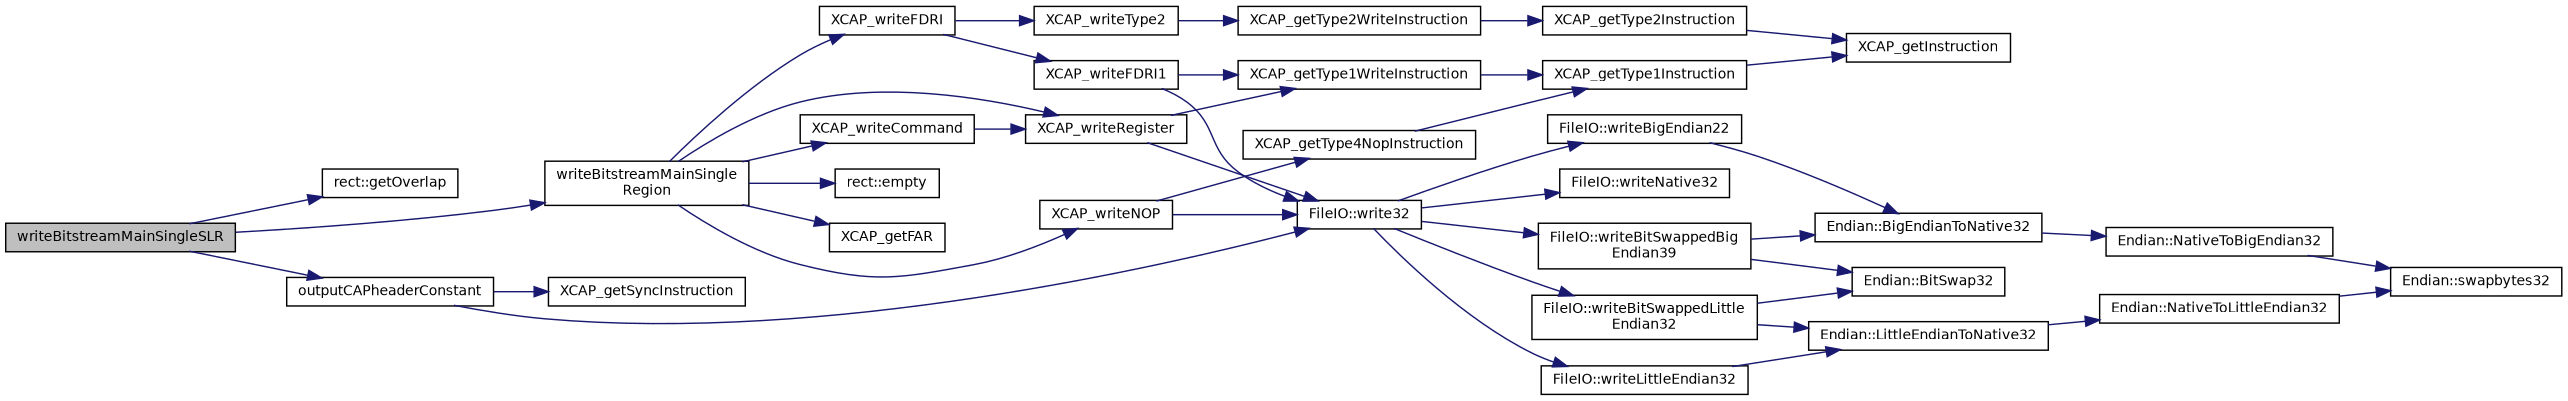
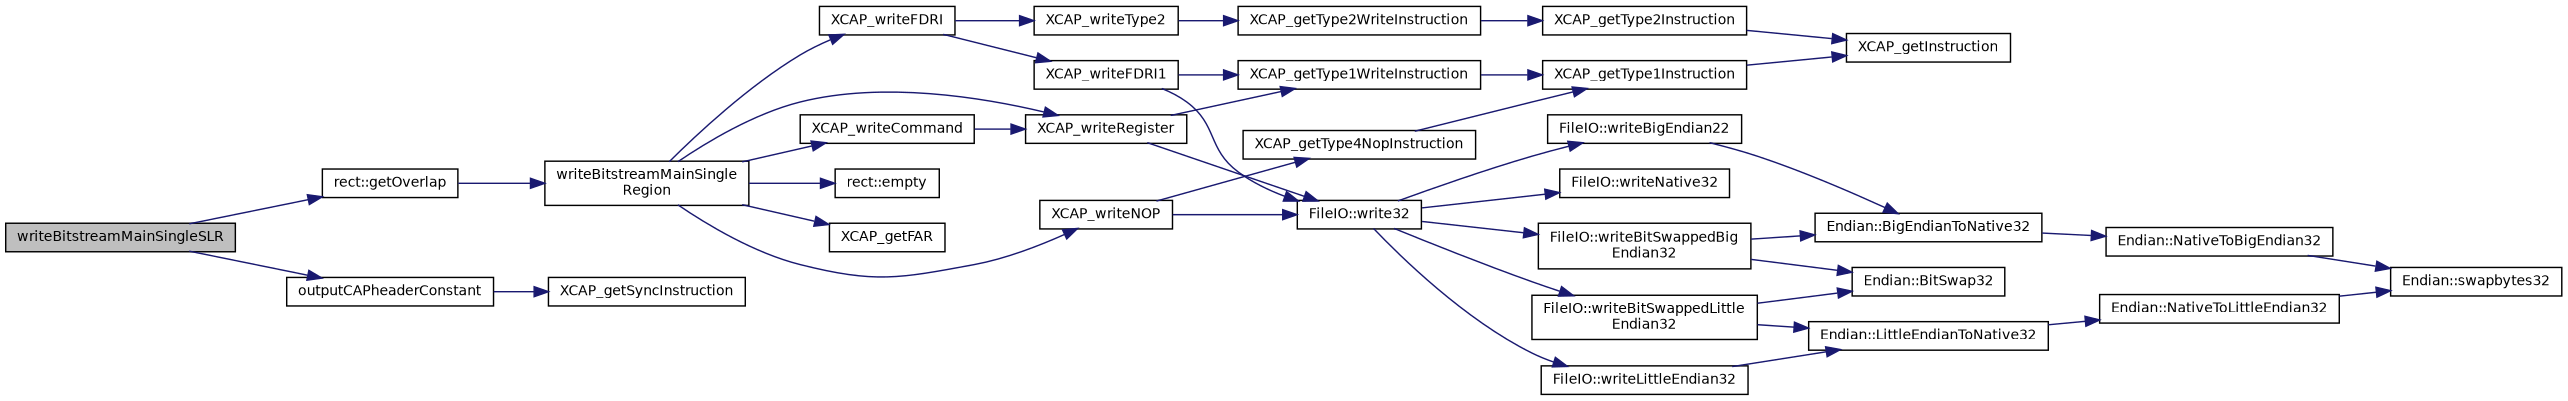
(383, 222) -> (494, 183)
(1645, 246) -> (1645, 246)
(877, 311) -> none
